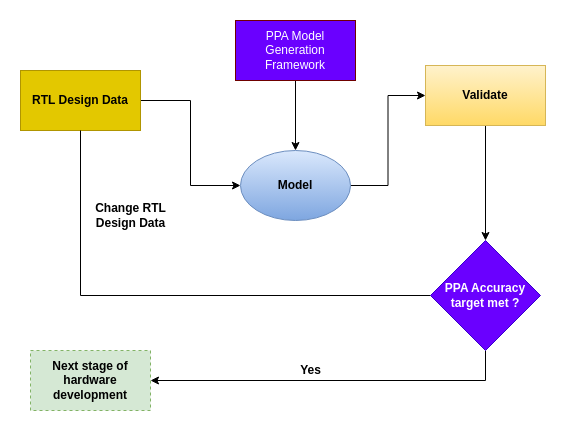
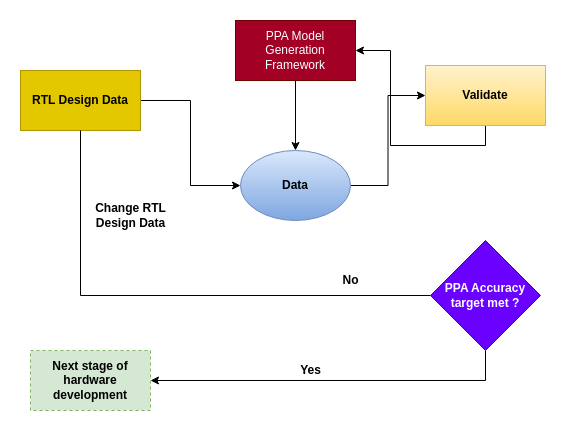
(296, 51) -> (296, 51)
(296, 186) -> (296, 186)
(486, 188) -> (391, 133)
none -> (351, 281)
